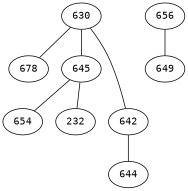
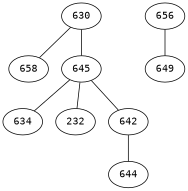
(112, 66) -> (105, 95)
(29, 69) -> (29, 69)
(23, 122) -> (23, 122)
